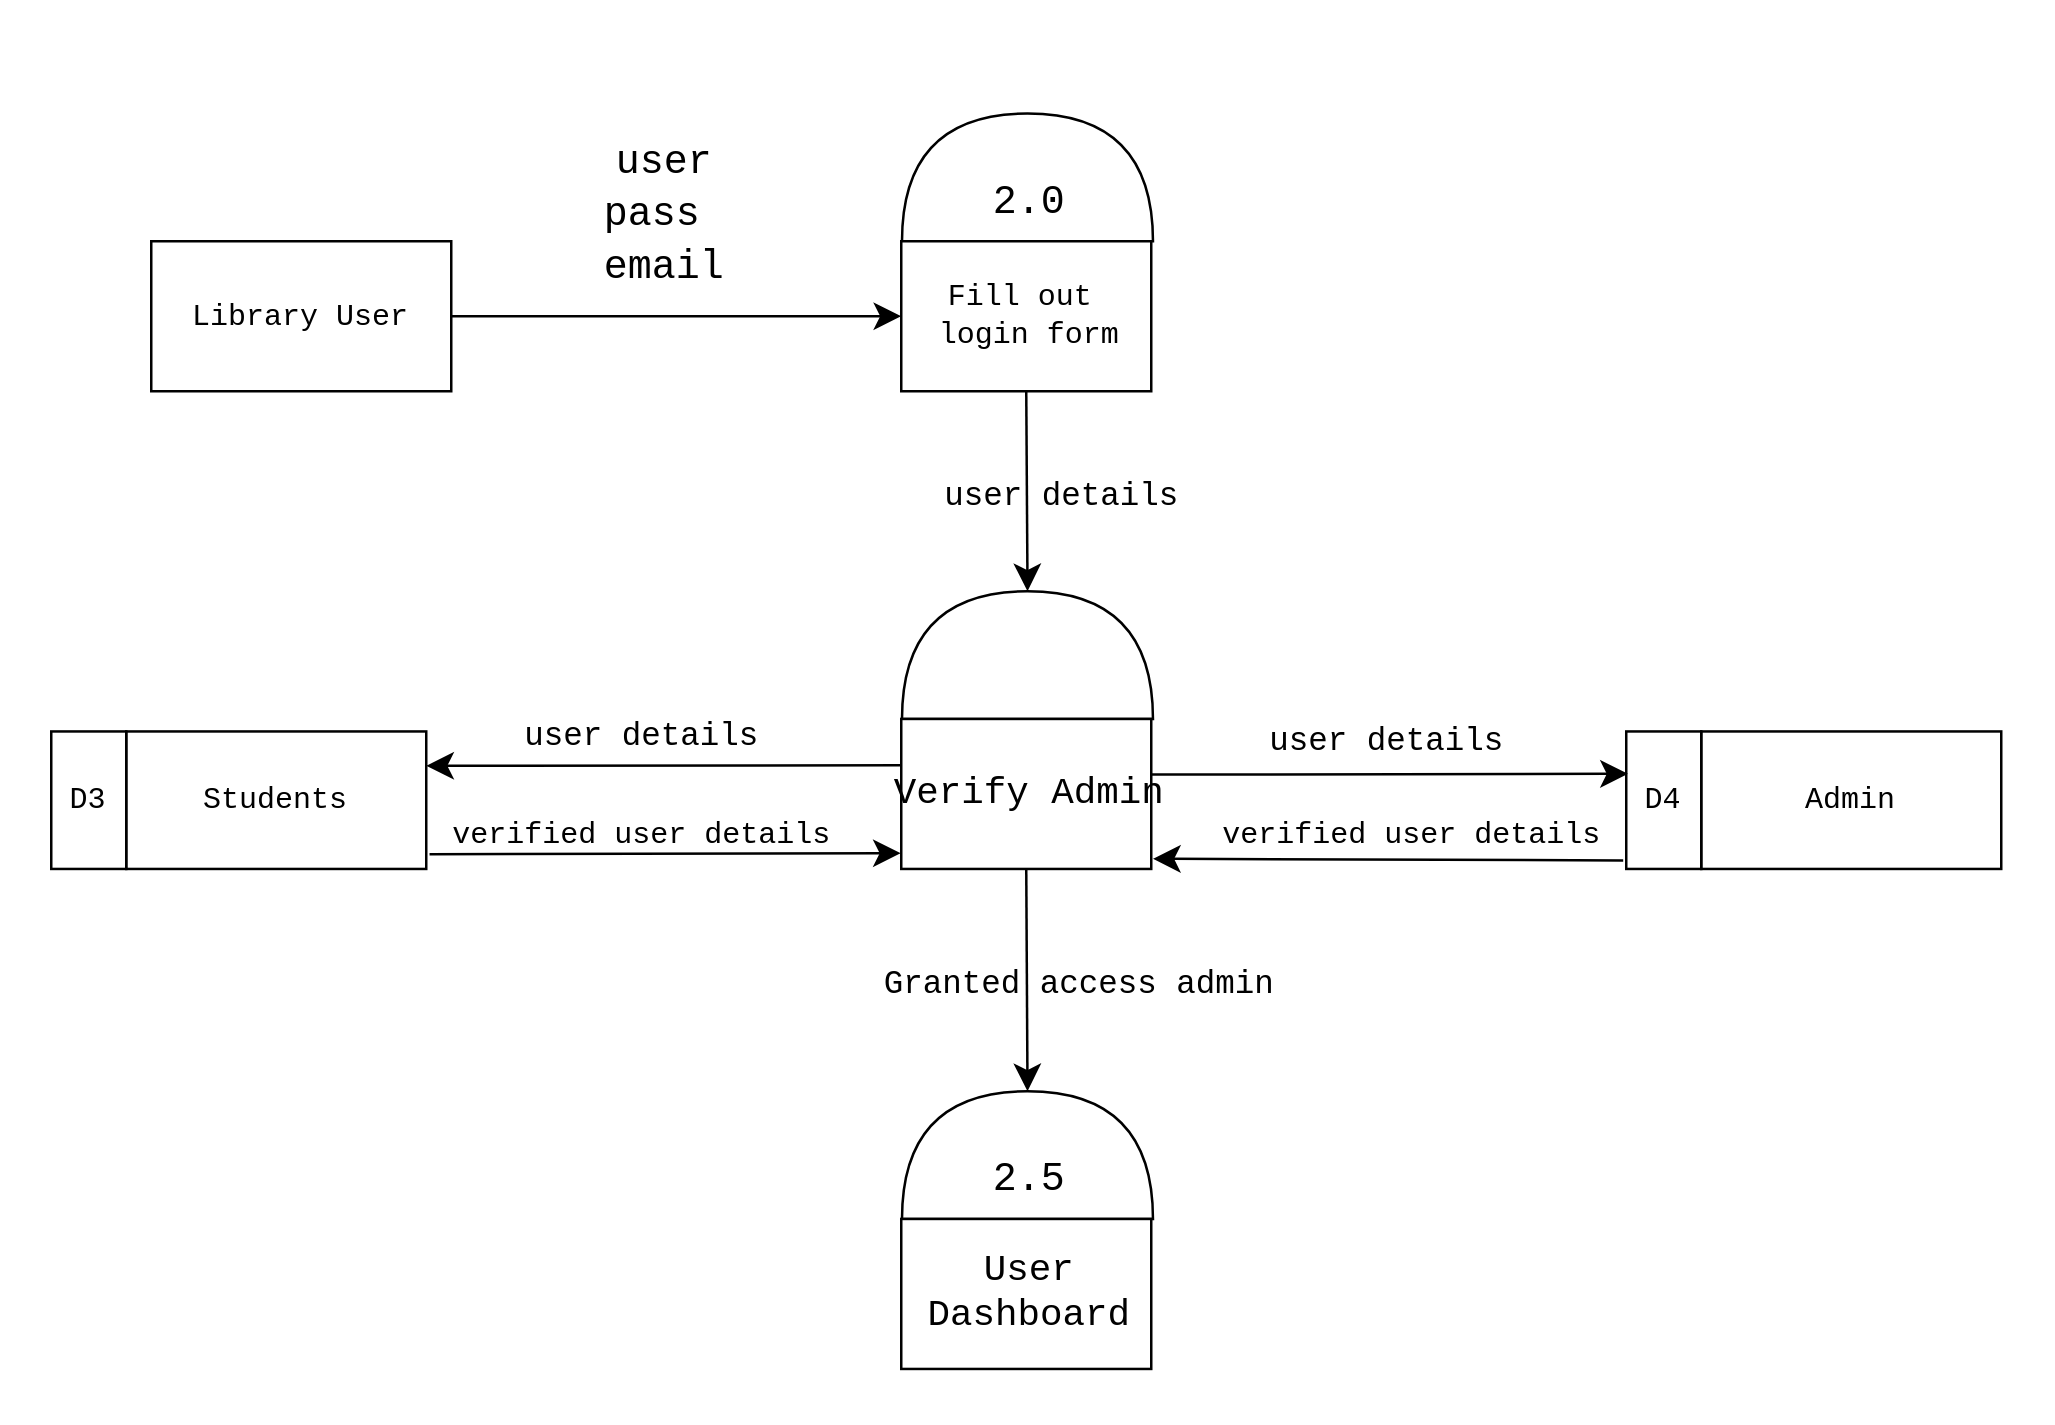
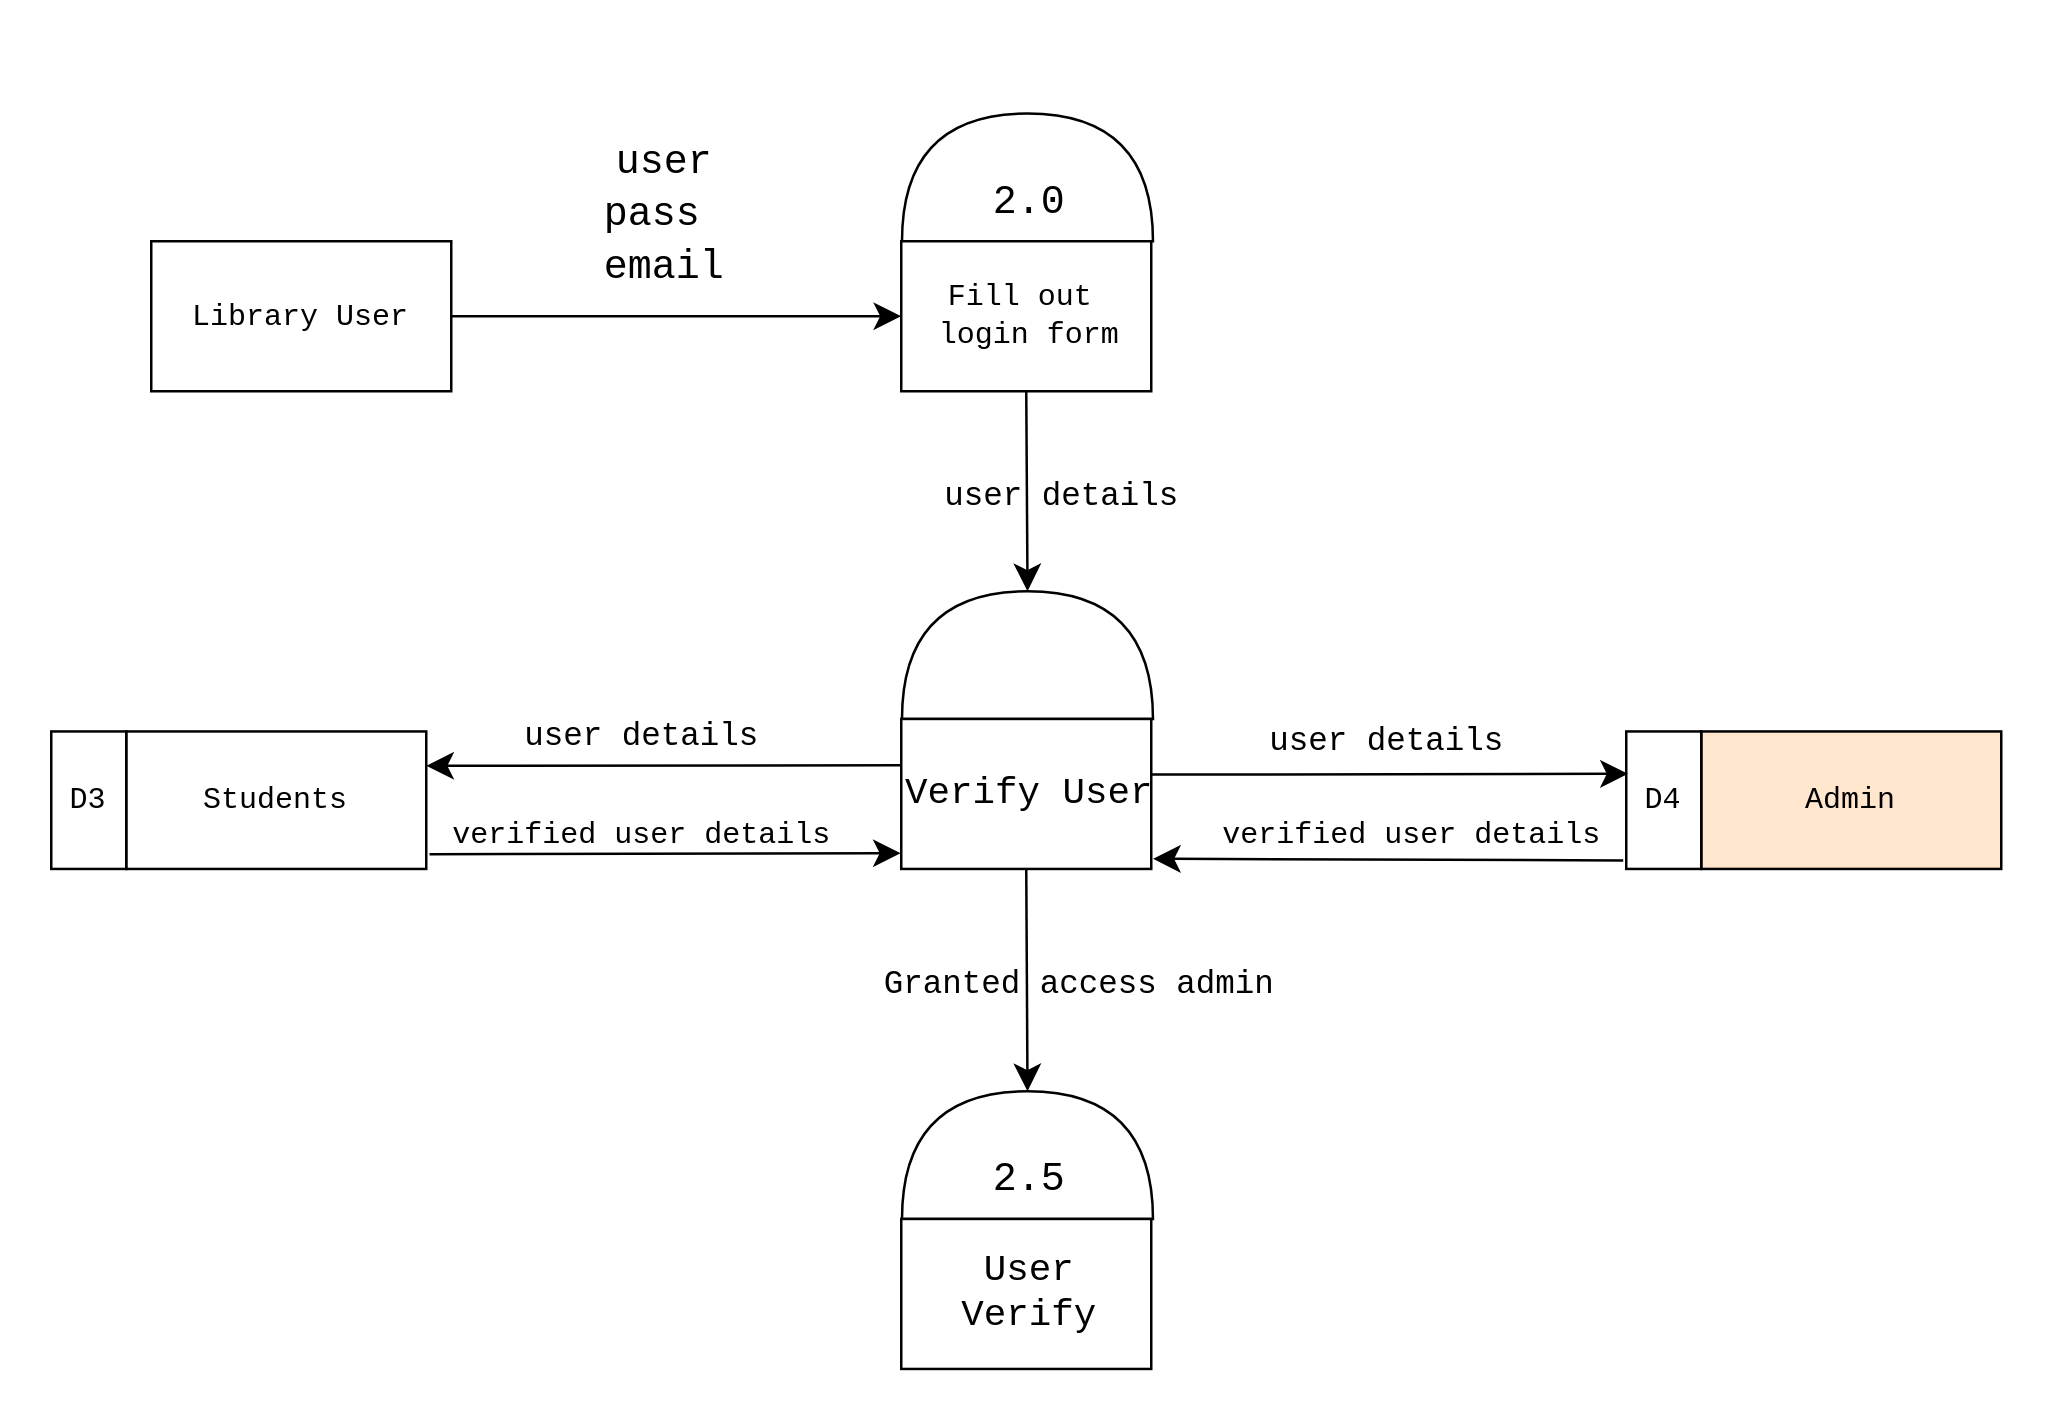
(1030, 794) -> (1030, 794)
(1851, 800) -> (1851, 800)
(1030, 1294) -> (1030, 1294)
